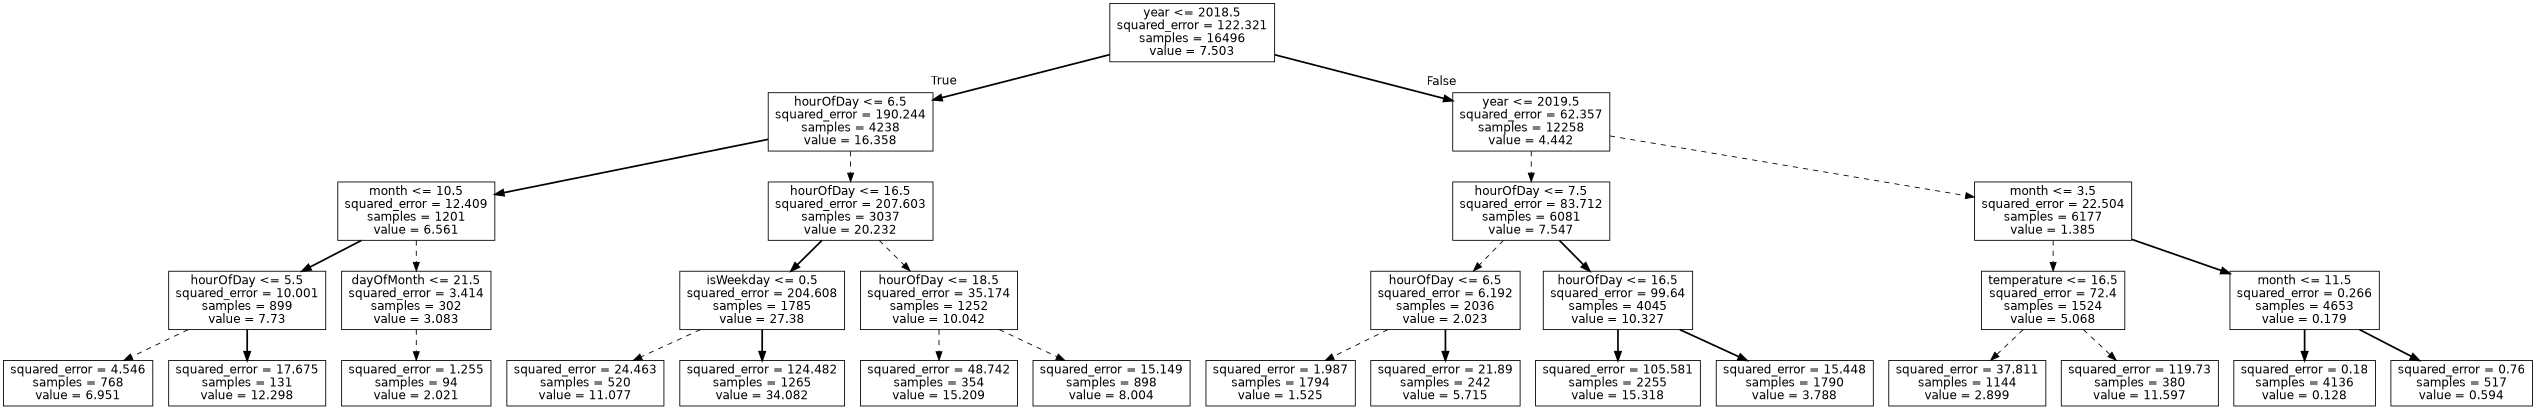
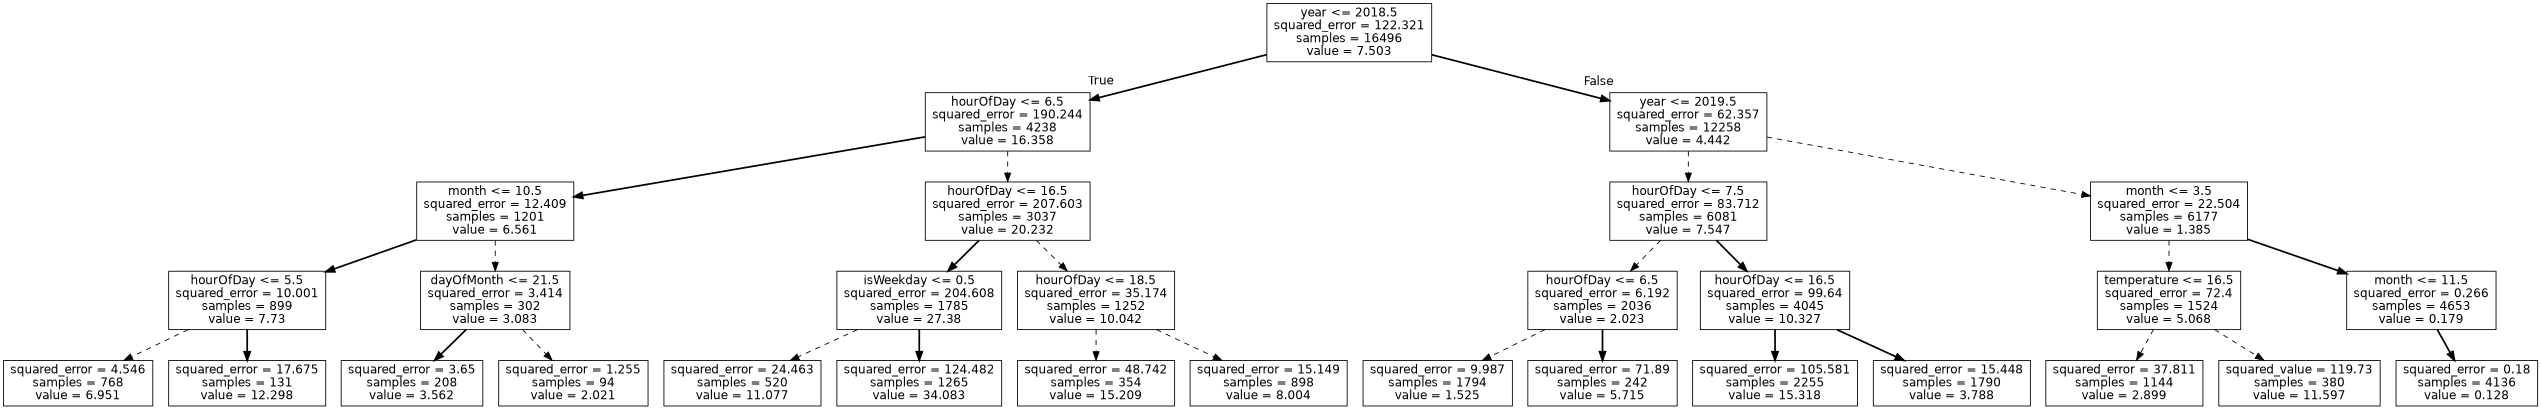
none -> (412, 383)
(762, 383) -> (919, 383)
(1281, 383) -> (1438, 383)
(1445, 383) -> (1603, 383)
(2140, 383) -> (2299, 383)
(2462, 383) -> none
